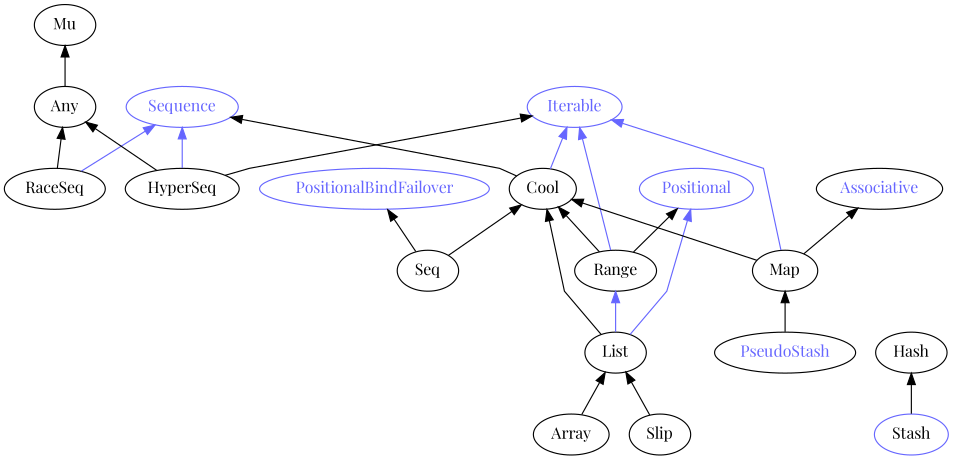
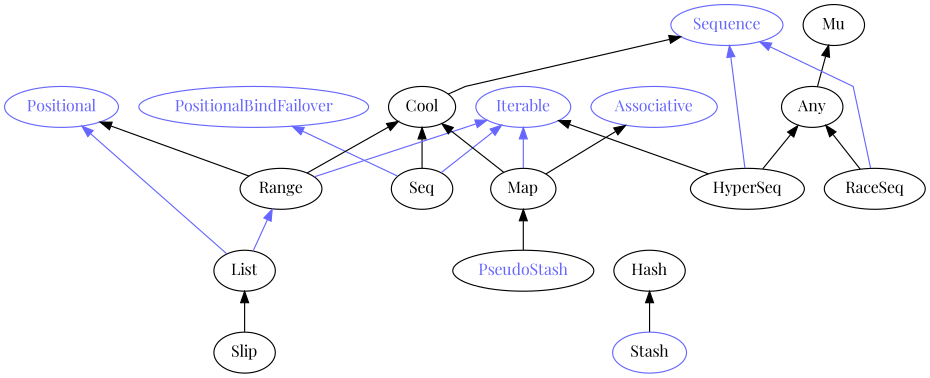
(557, 153) -> (467, 153)
(880, 189) -> (654, 107)
(405, 235) -> (355, 156)
(563, 284) -> none
(571, 435) -> none
